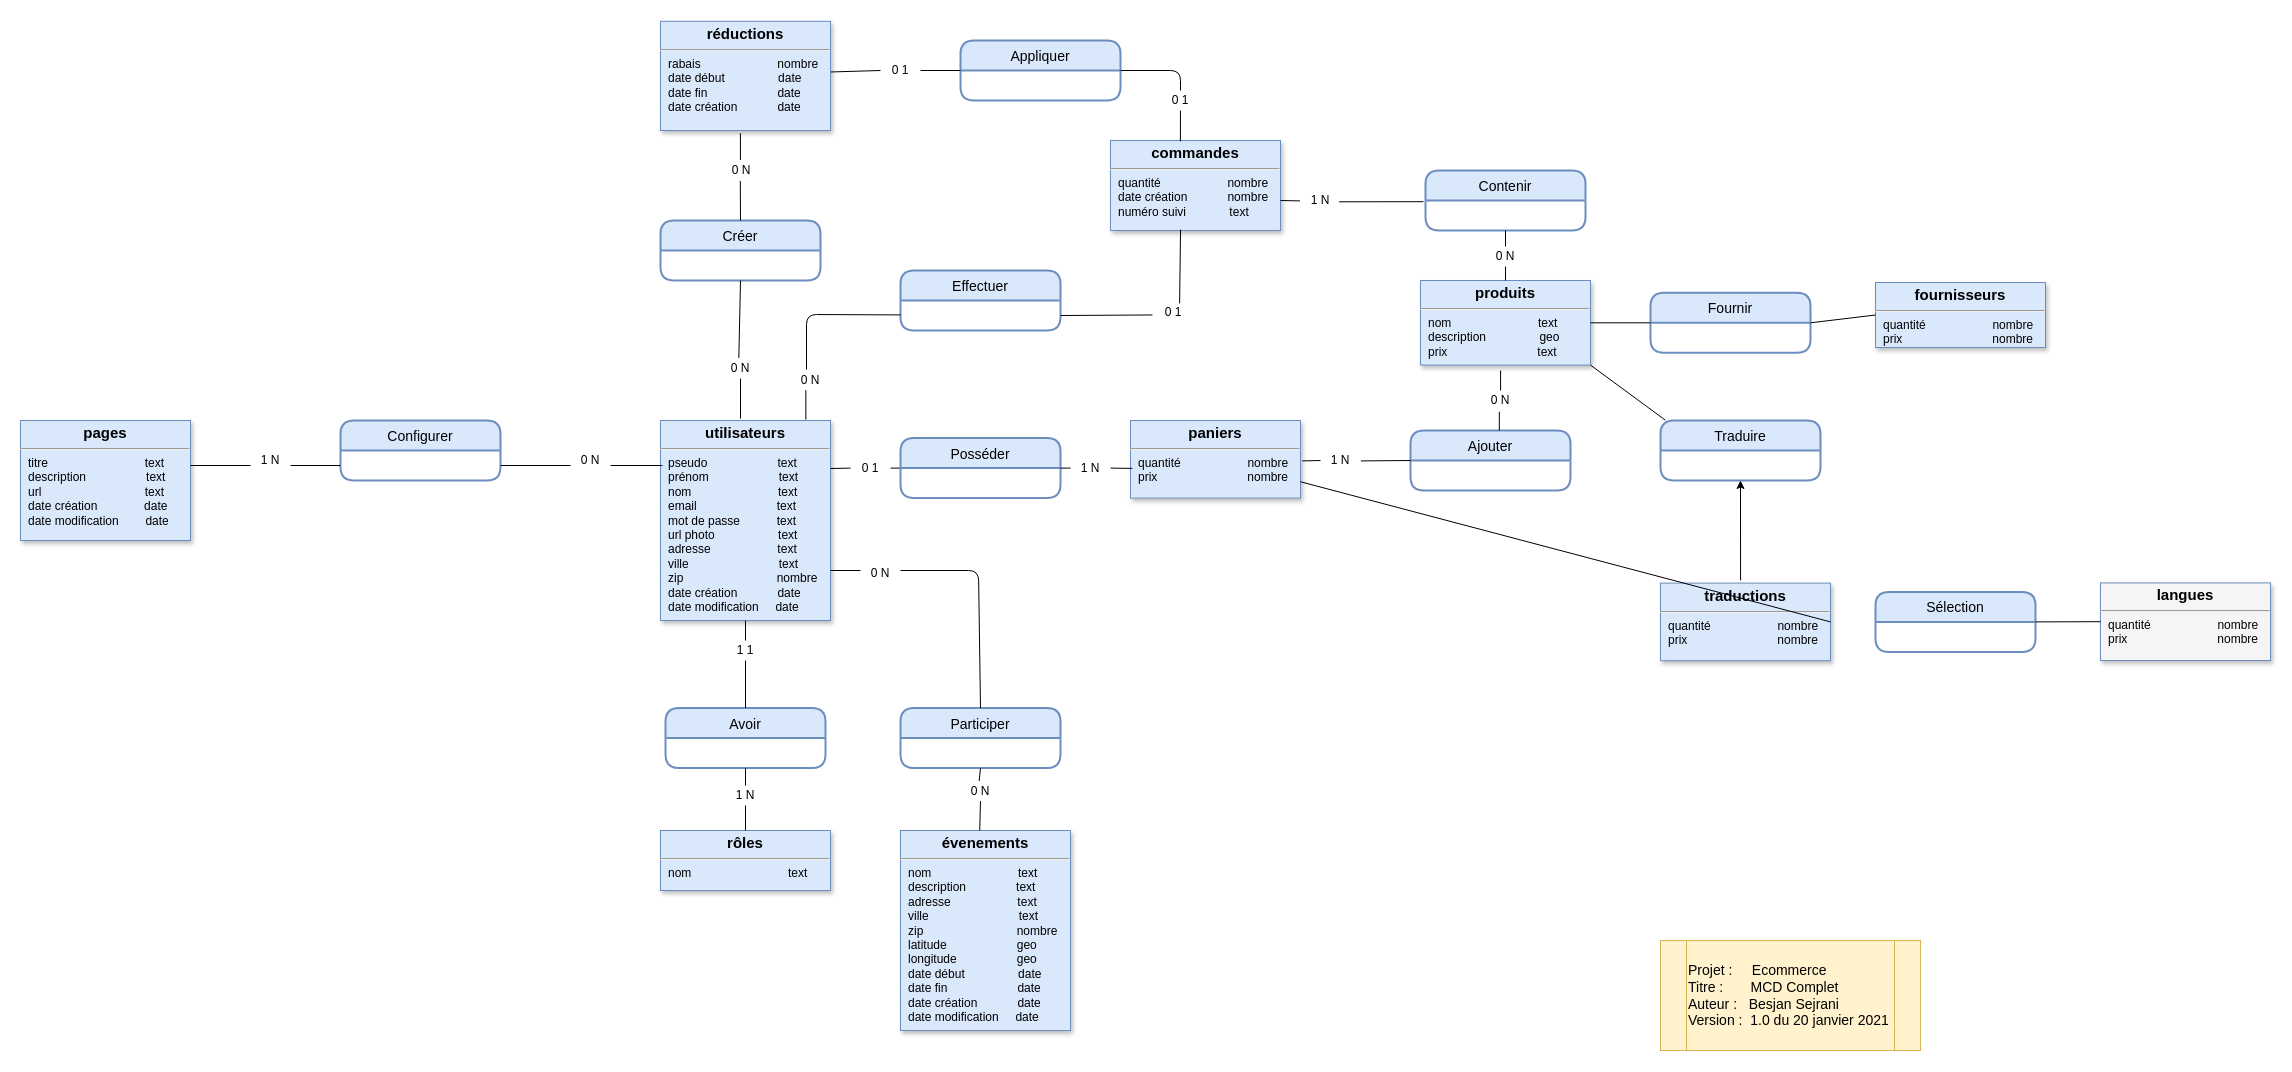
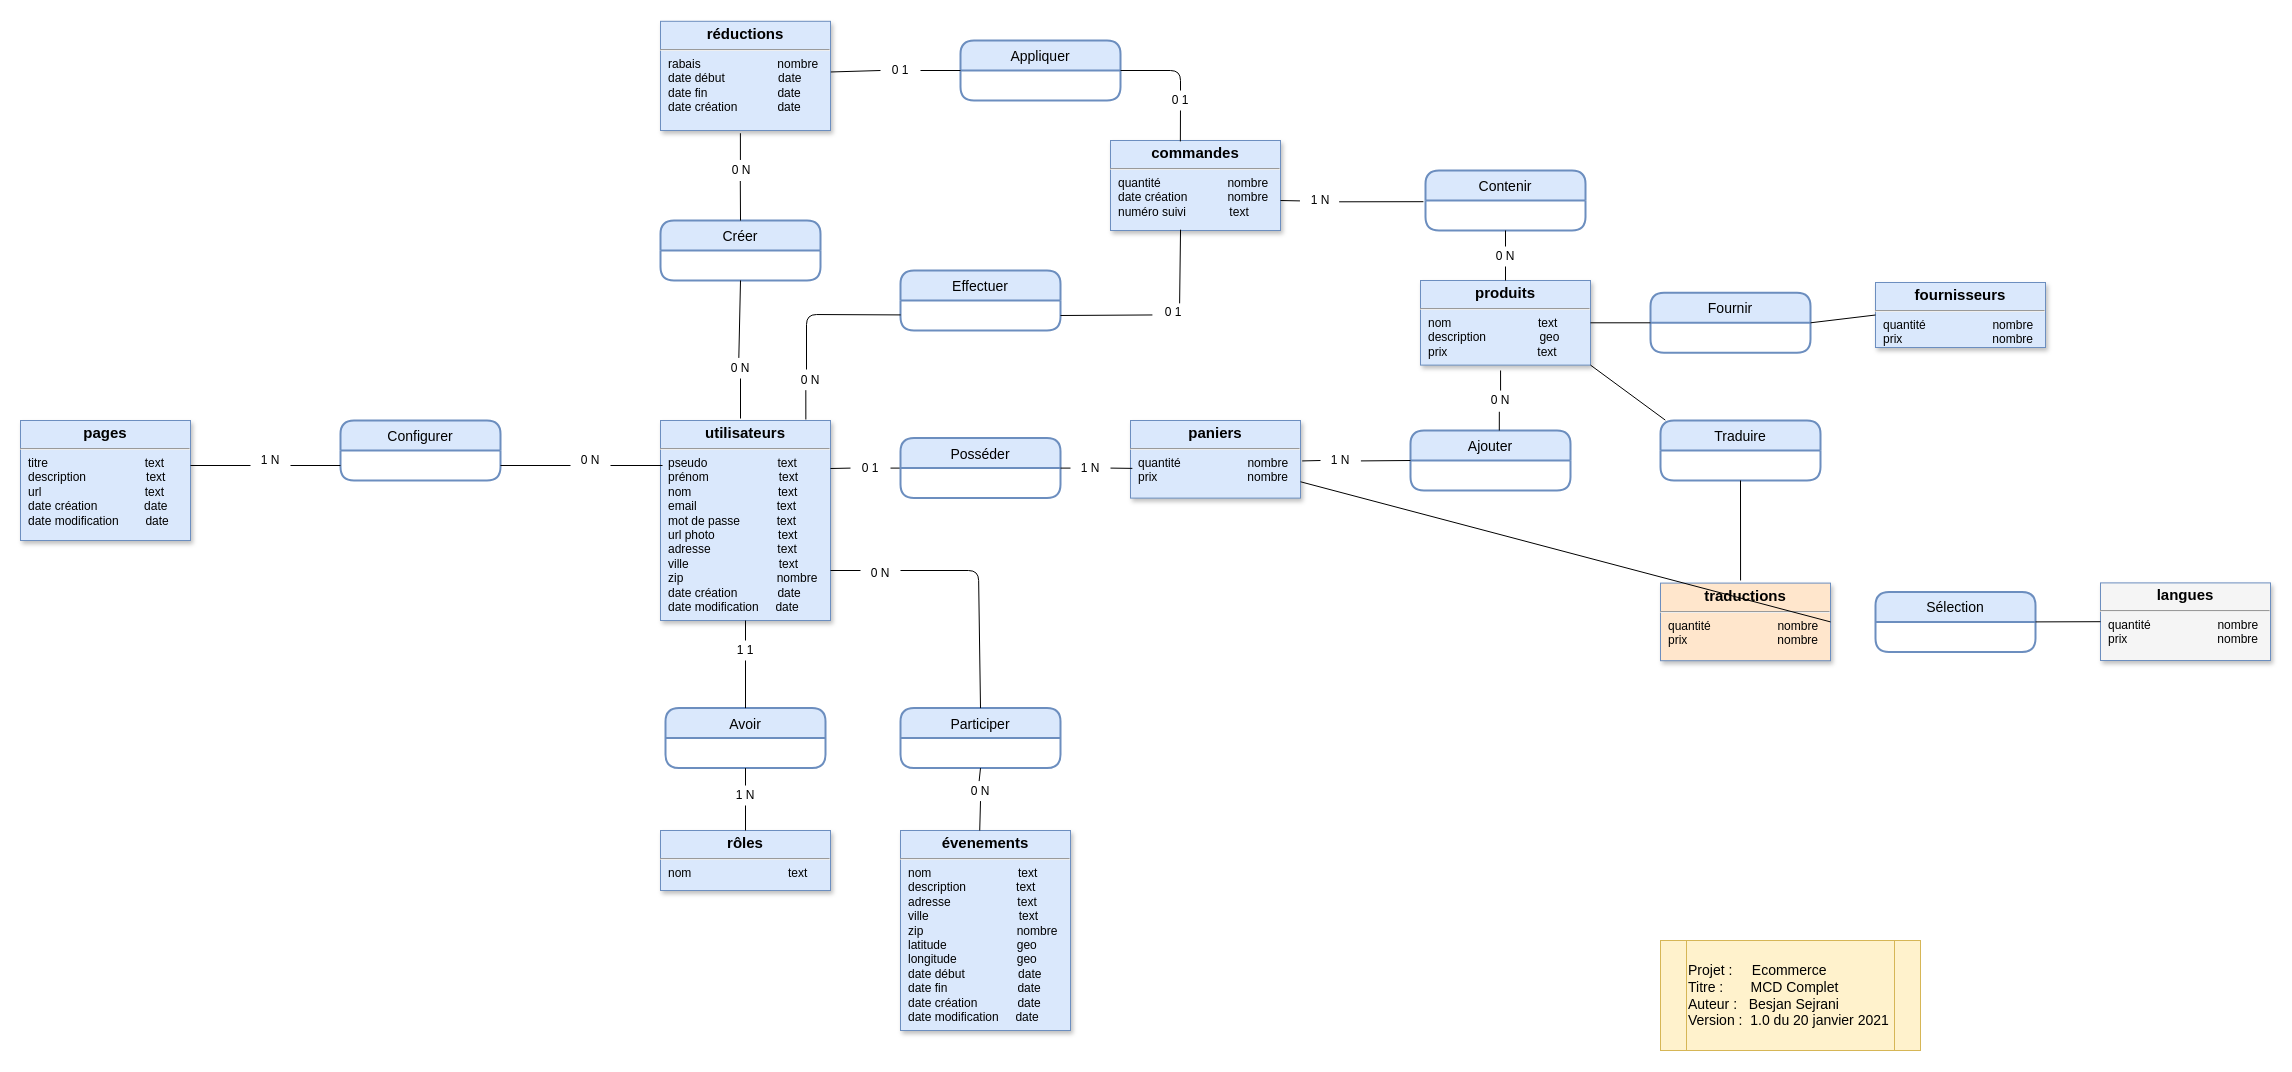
(1741, 489) -> (1741, 486)
(1746, 622) -> (1746, 622)
